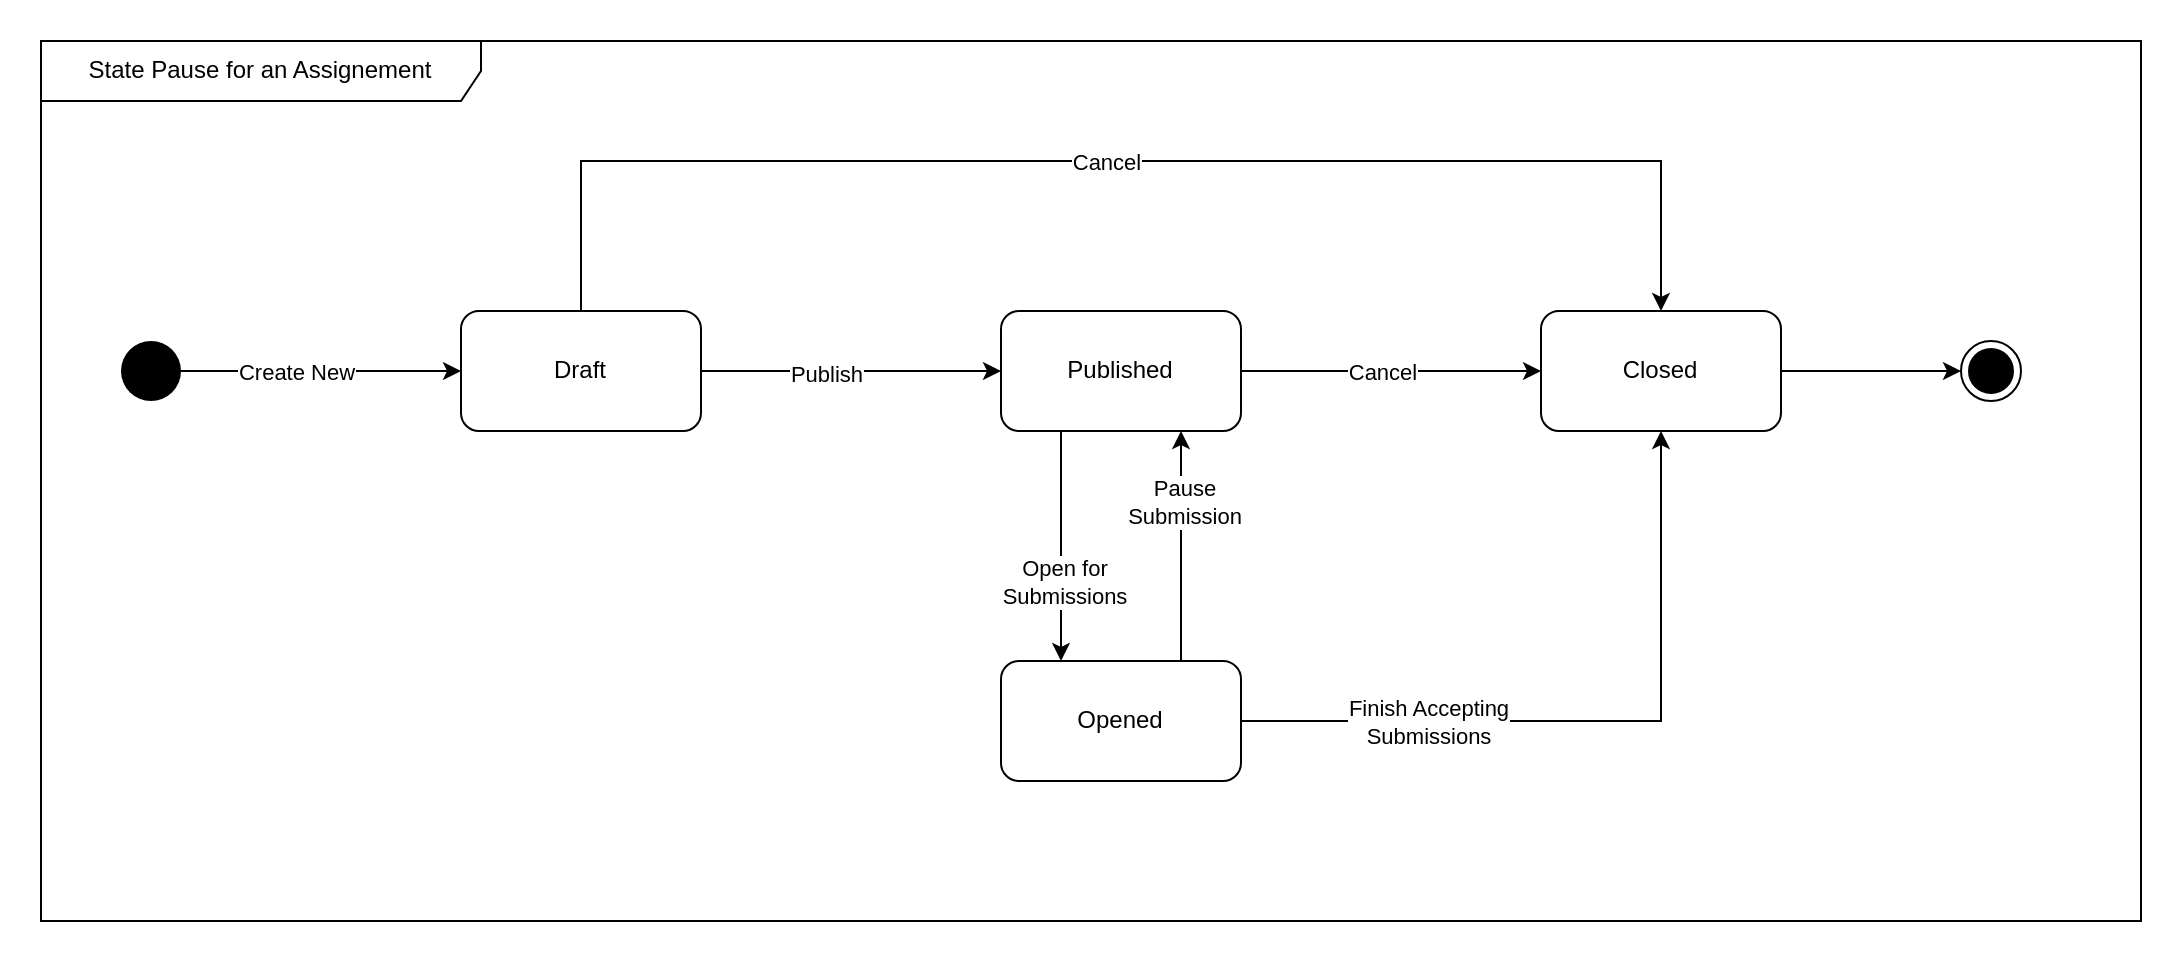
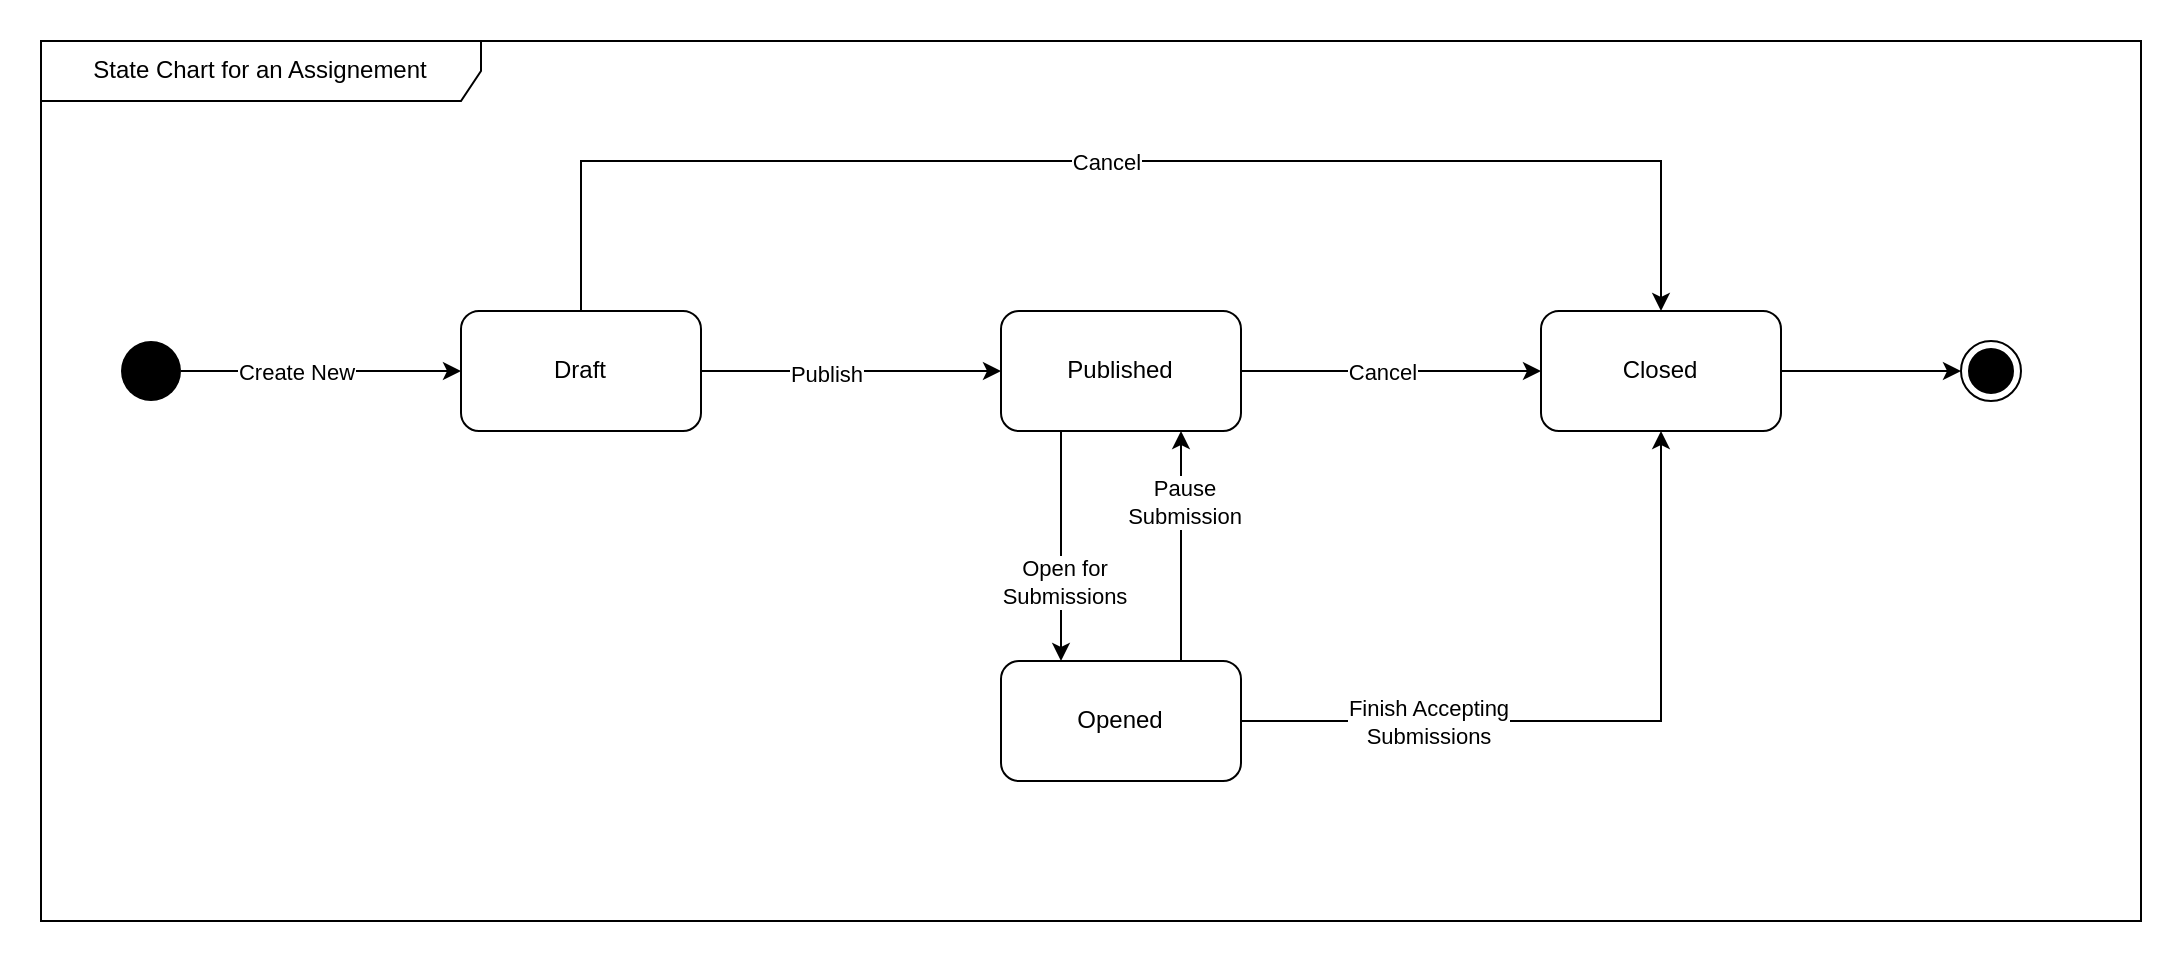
(261, 71) -> (261, 71)
